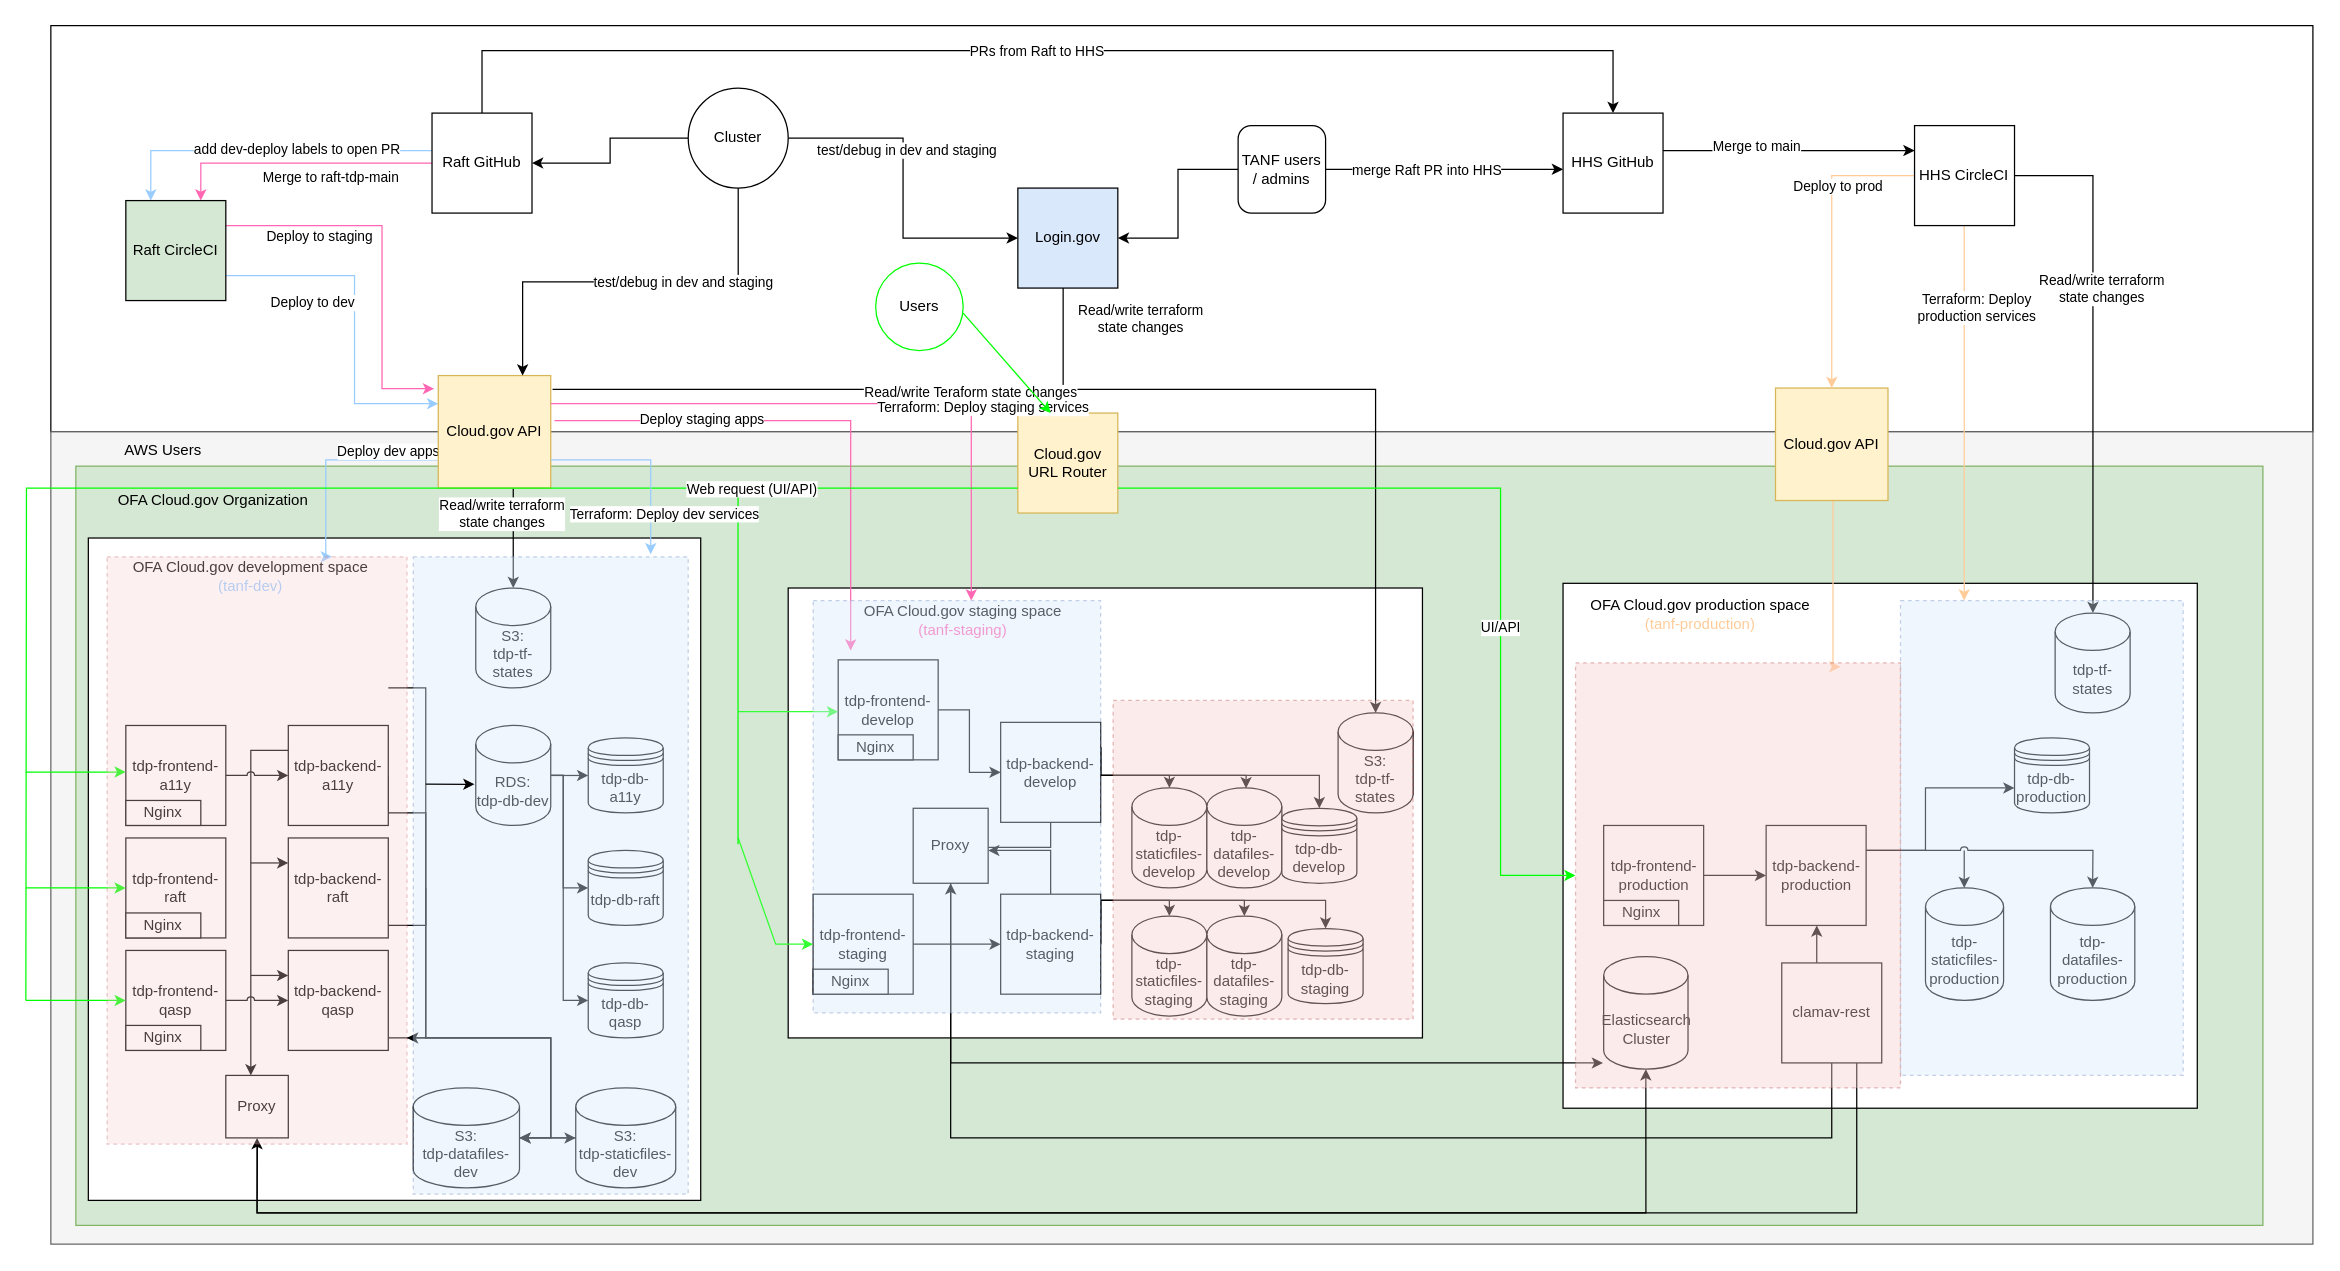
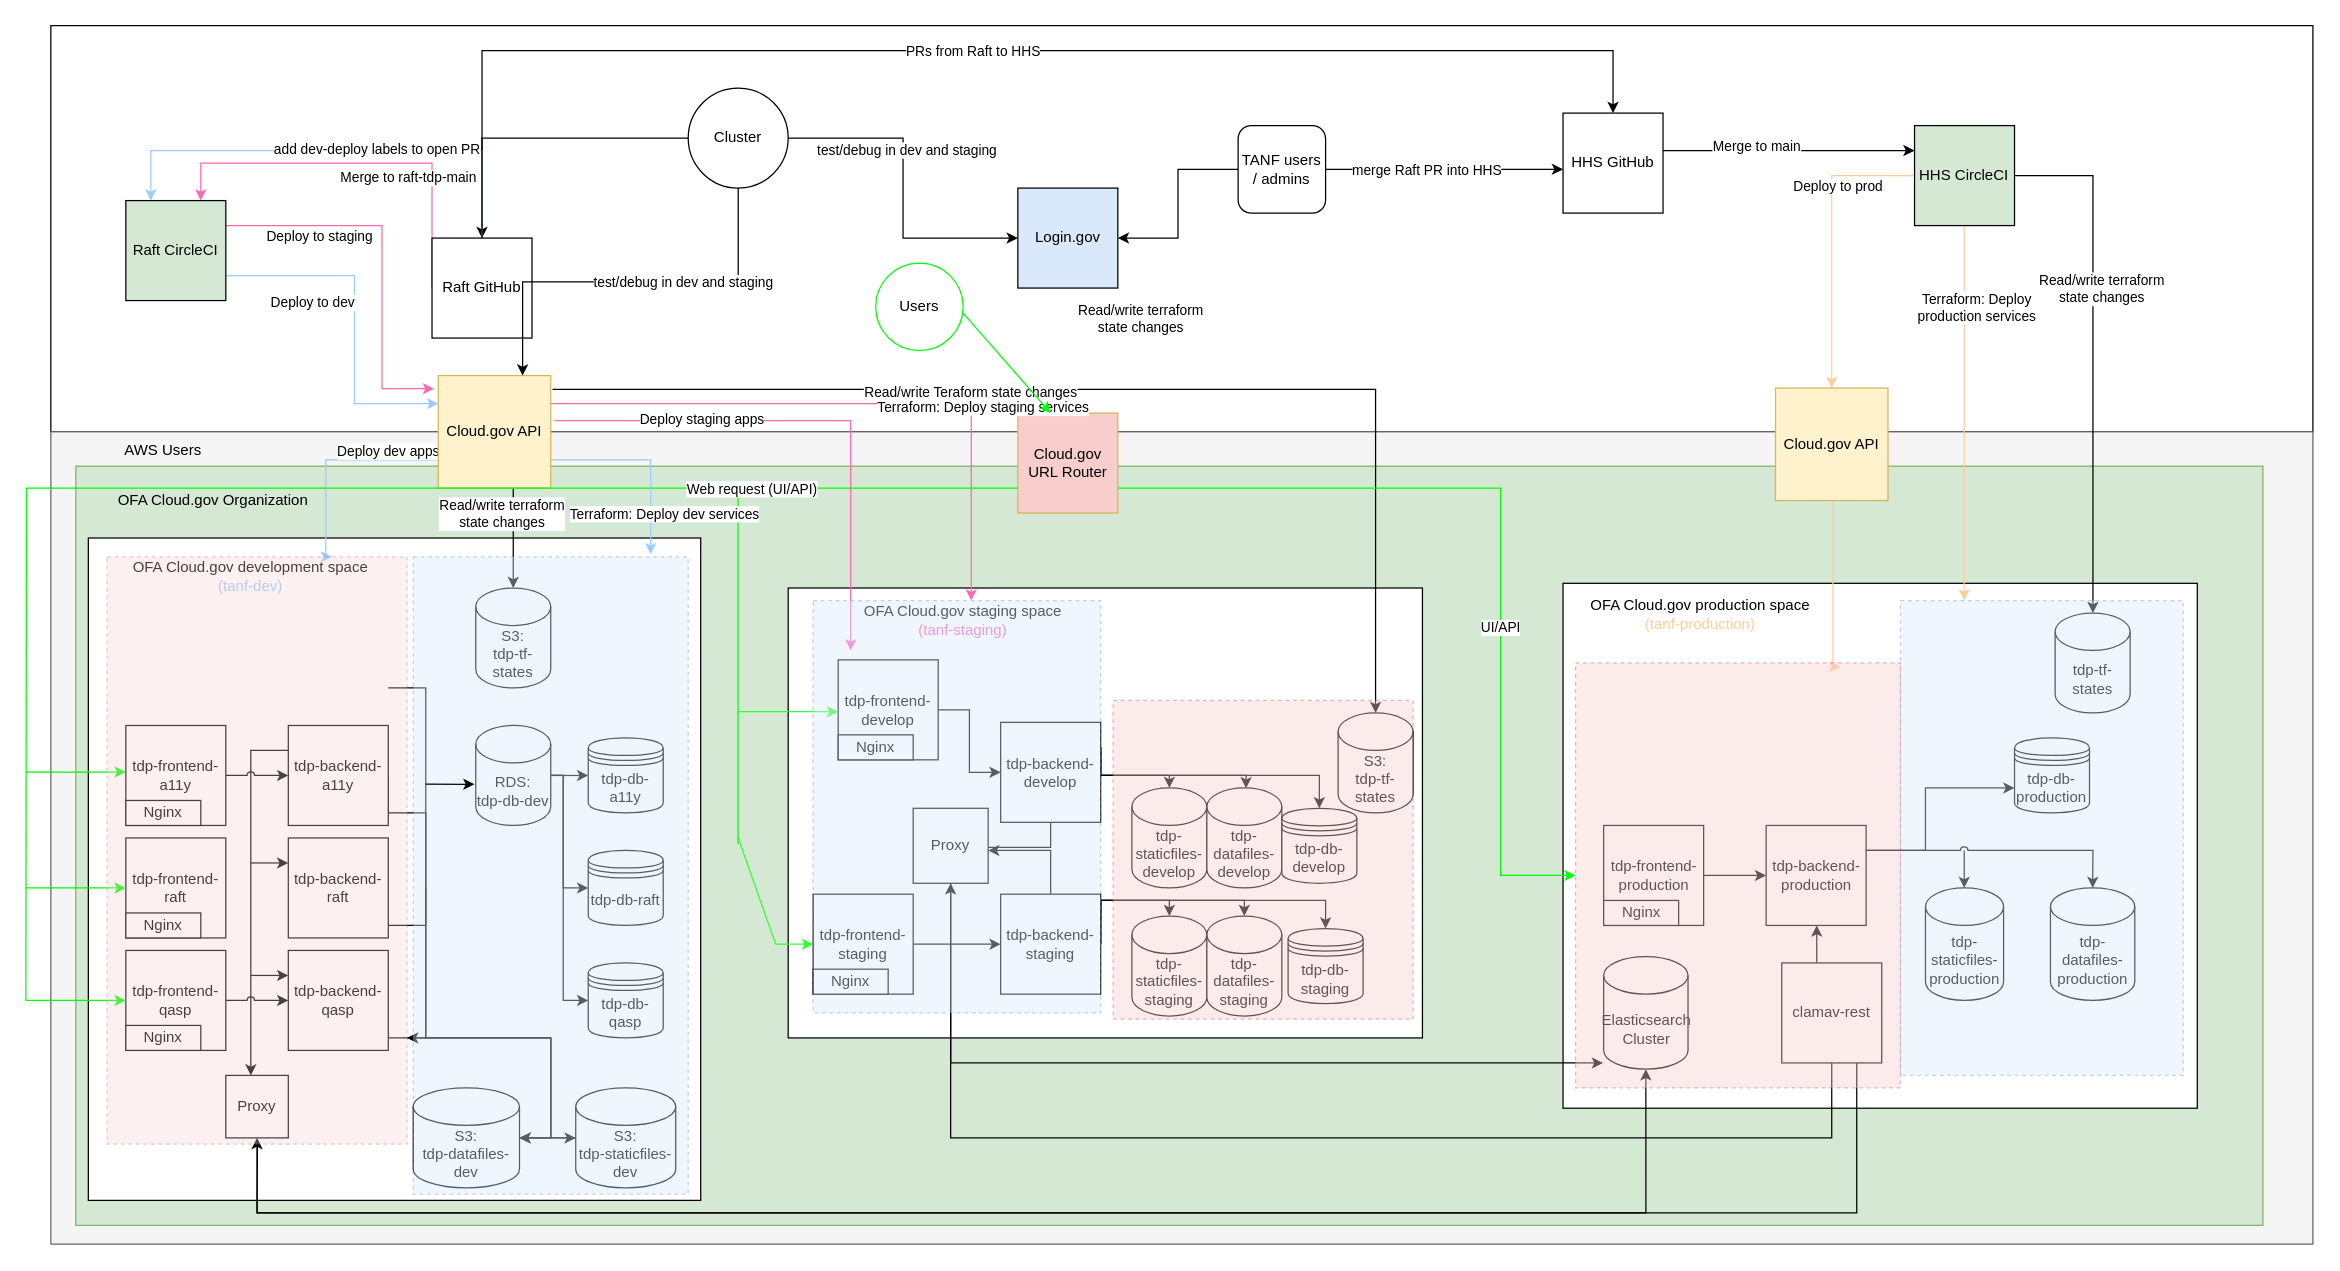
(482, 163) -> (482, 288)
(1965, 176) -> (1965, 176)
(1063, 336) -> none
(1068, 463) -> (1068, 463)
